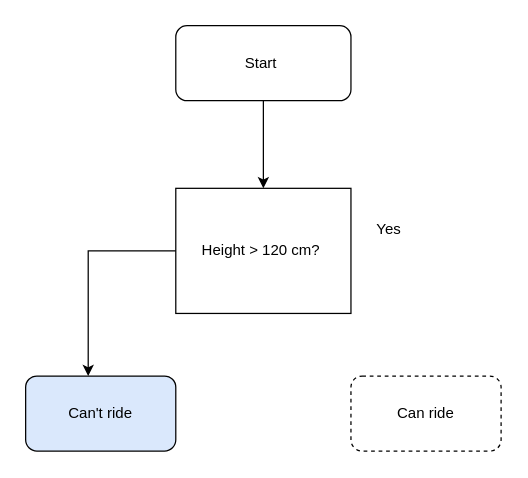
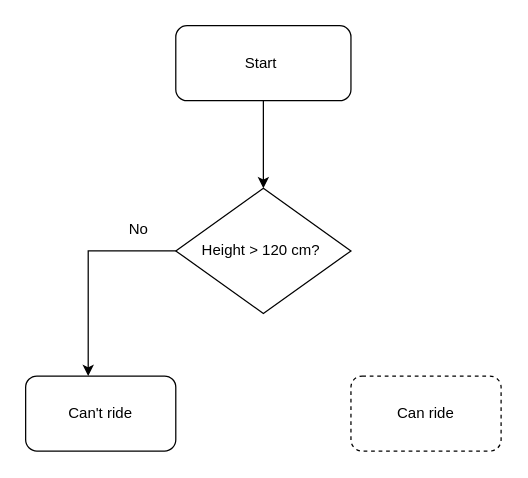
none -> (138, 229)
(388, 229) -> none
(263, 251) -> (263, 251)
(101, 413) -> (101, 413)
